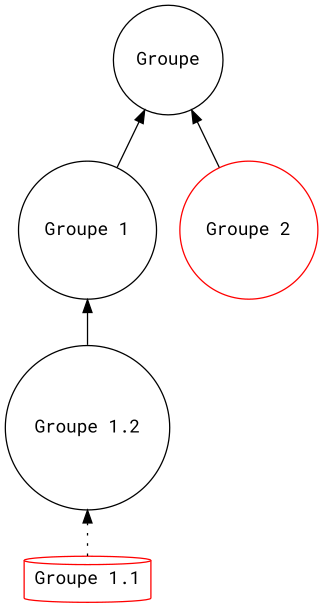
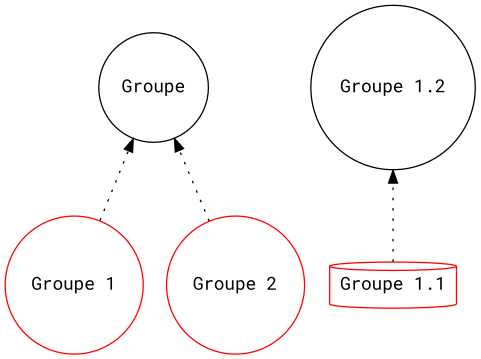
(128, 145) -> (114, 186)
(208, 145) -> (194, 186)
(88, 230) -> (74, 285)
(88, 329) -> none
